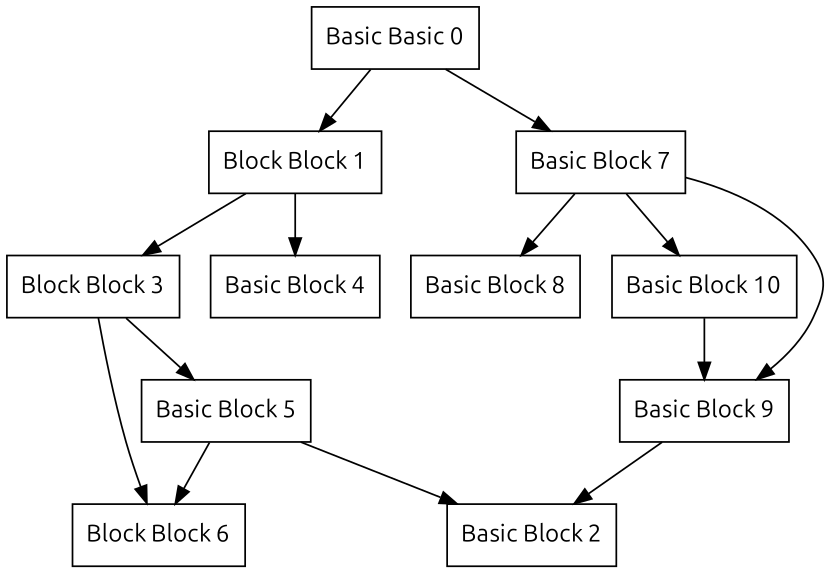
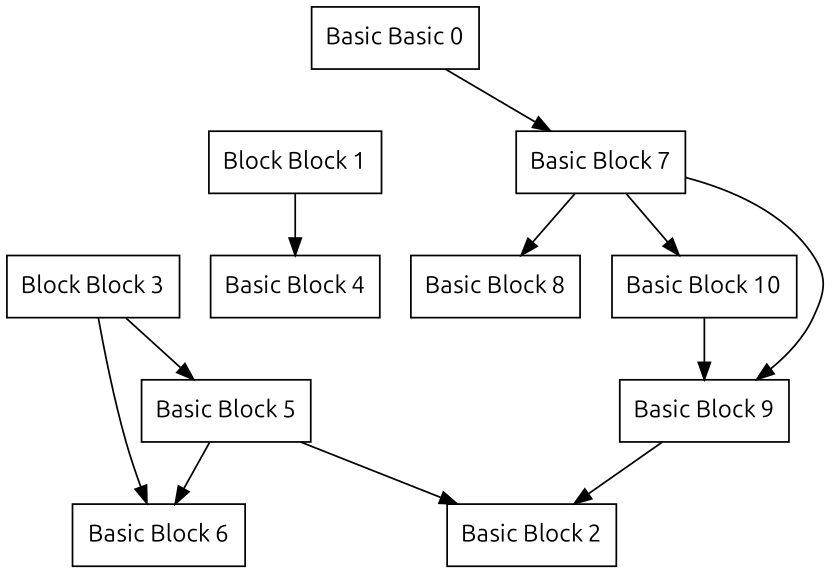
(351, 94) -> none
(202, 220) -> none
(159, 535) -> (159, 535)
